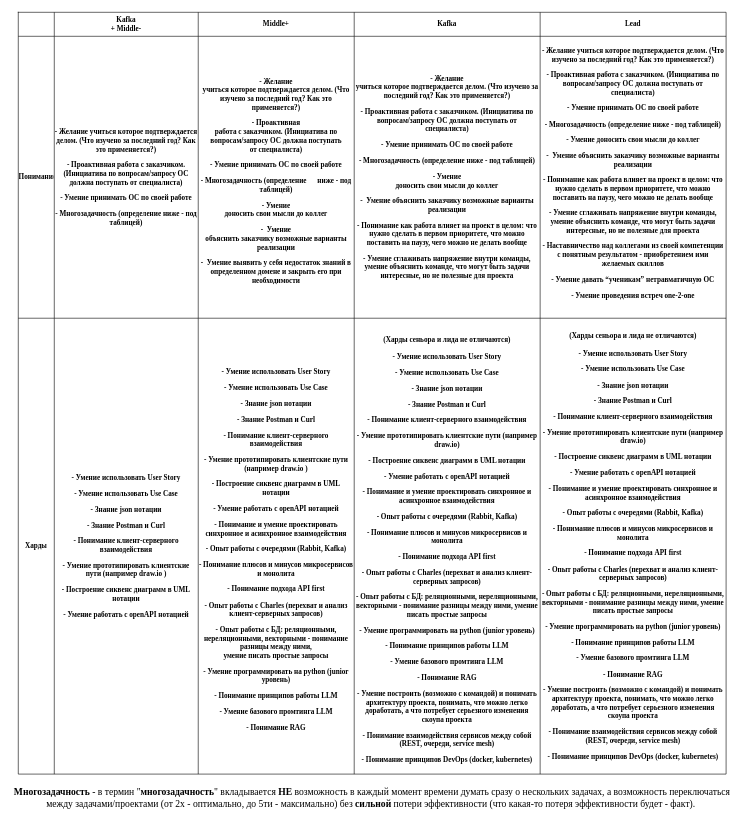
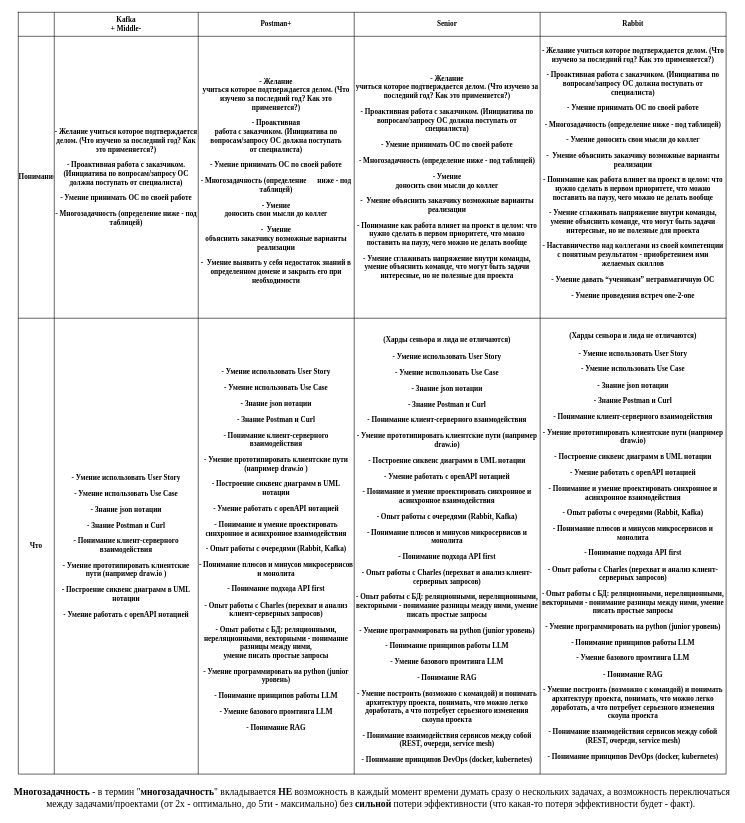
(276, 24) -> (276, 24)
(447, 24) -> (447, 24)
(633, 24) -> (633, 24)
(36, 546) -> (36, 546)
